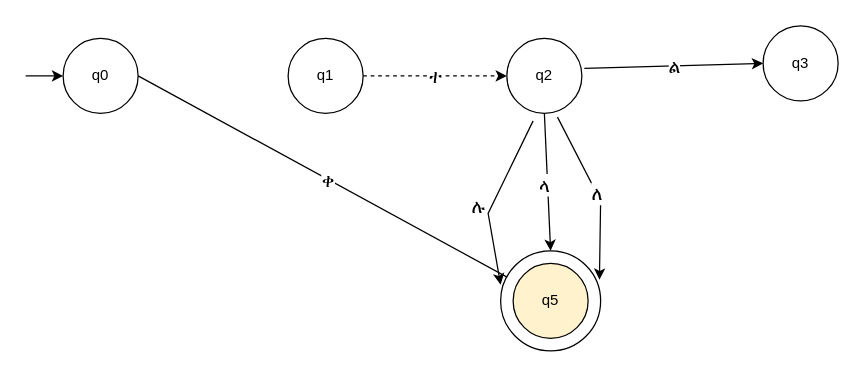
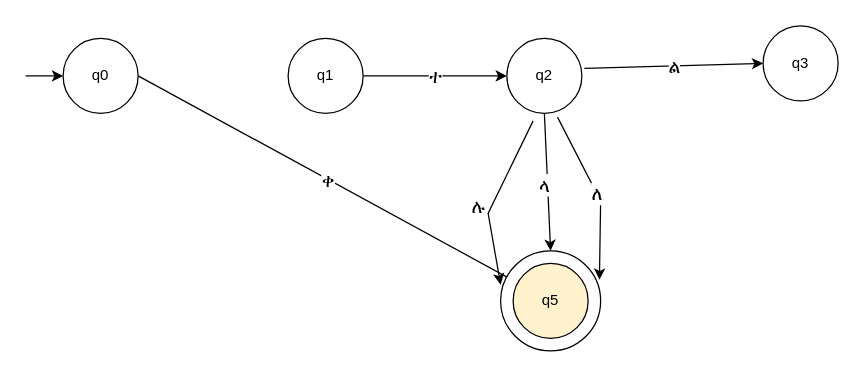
(397, 76) -> (397, 76)
